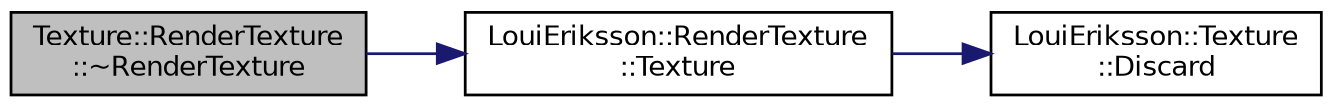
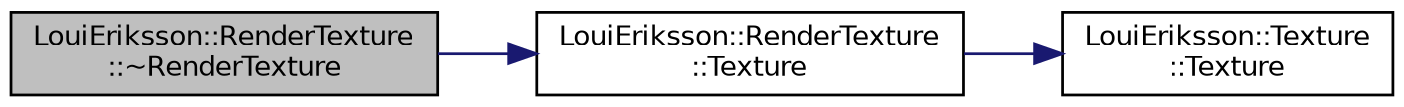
(189, 54) -> (224, 54)
(1156, 54) -> (1228, 54)
